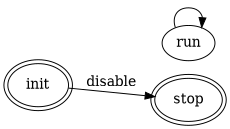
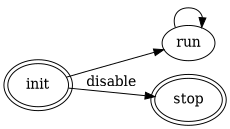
none -> (110, 65)
